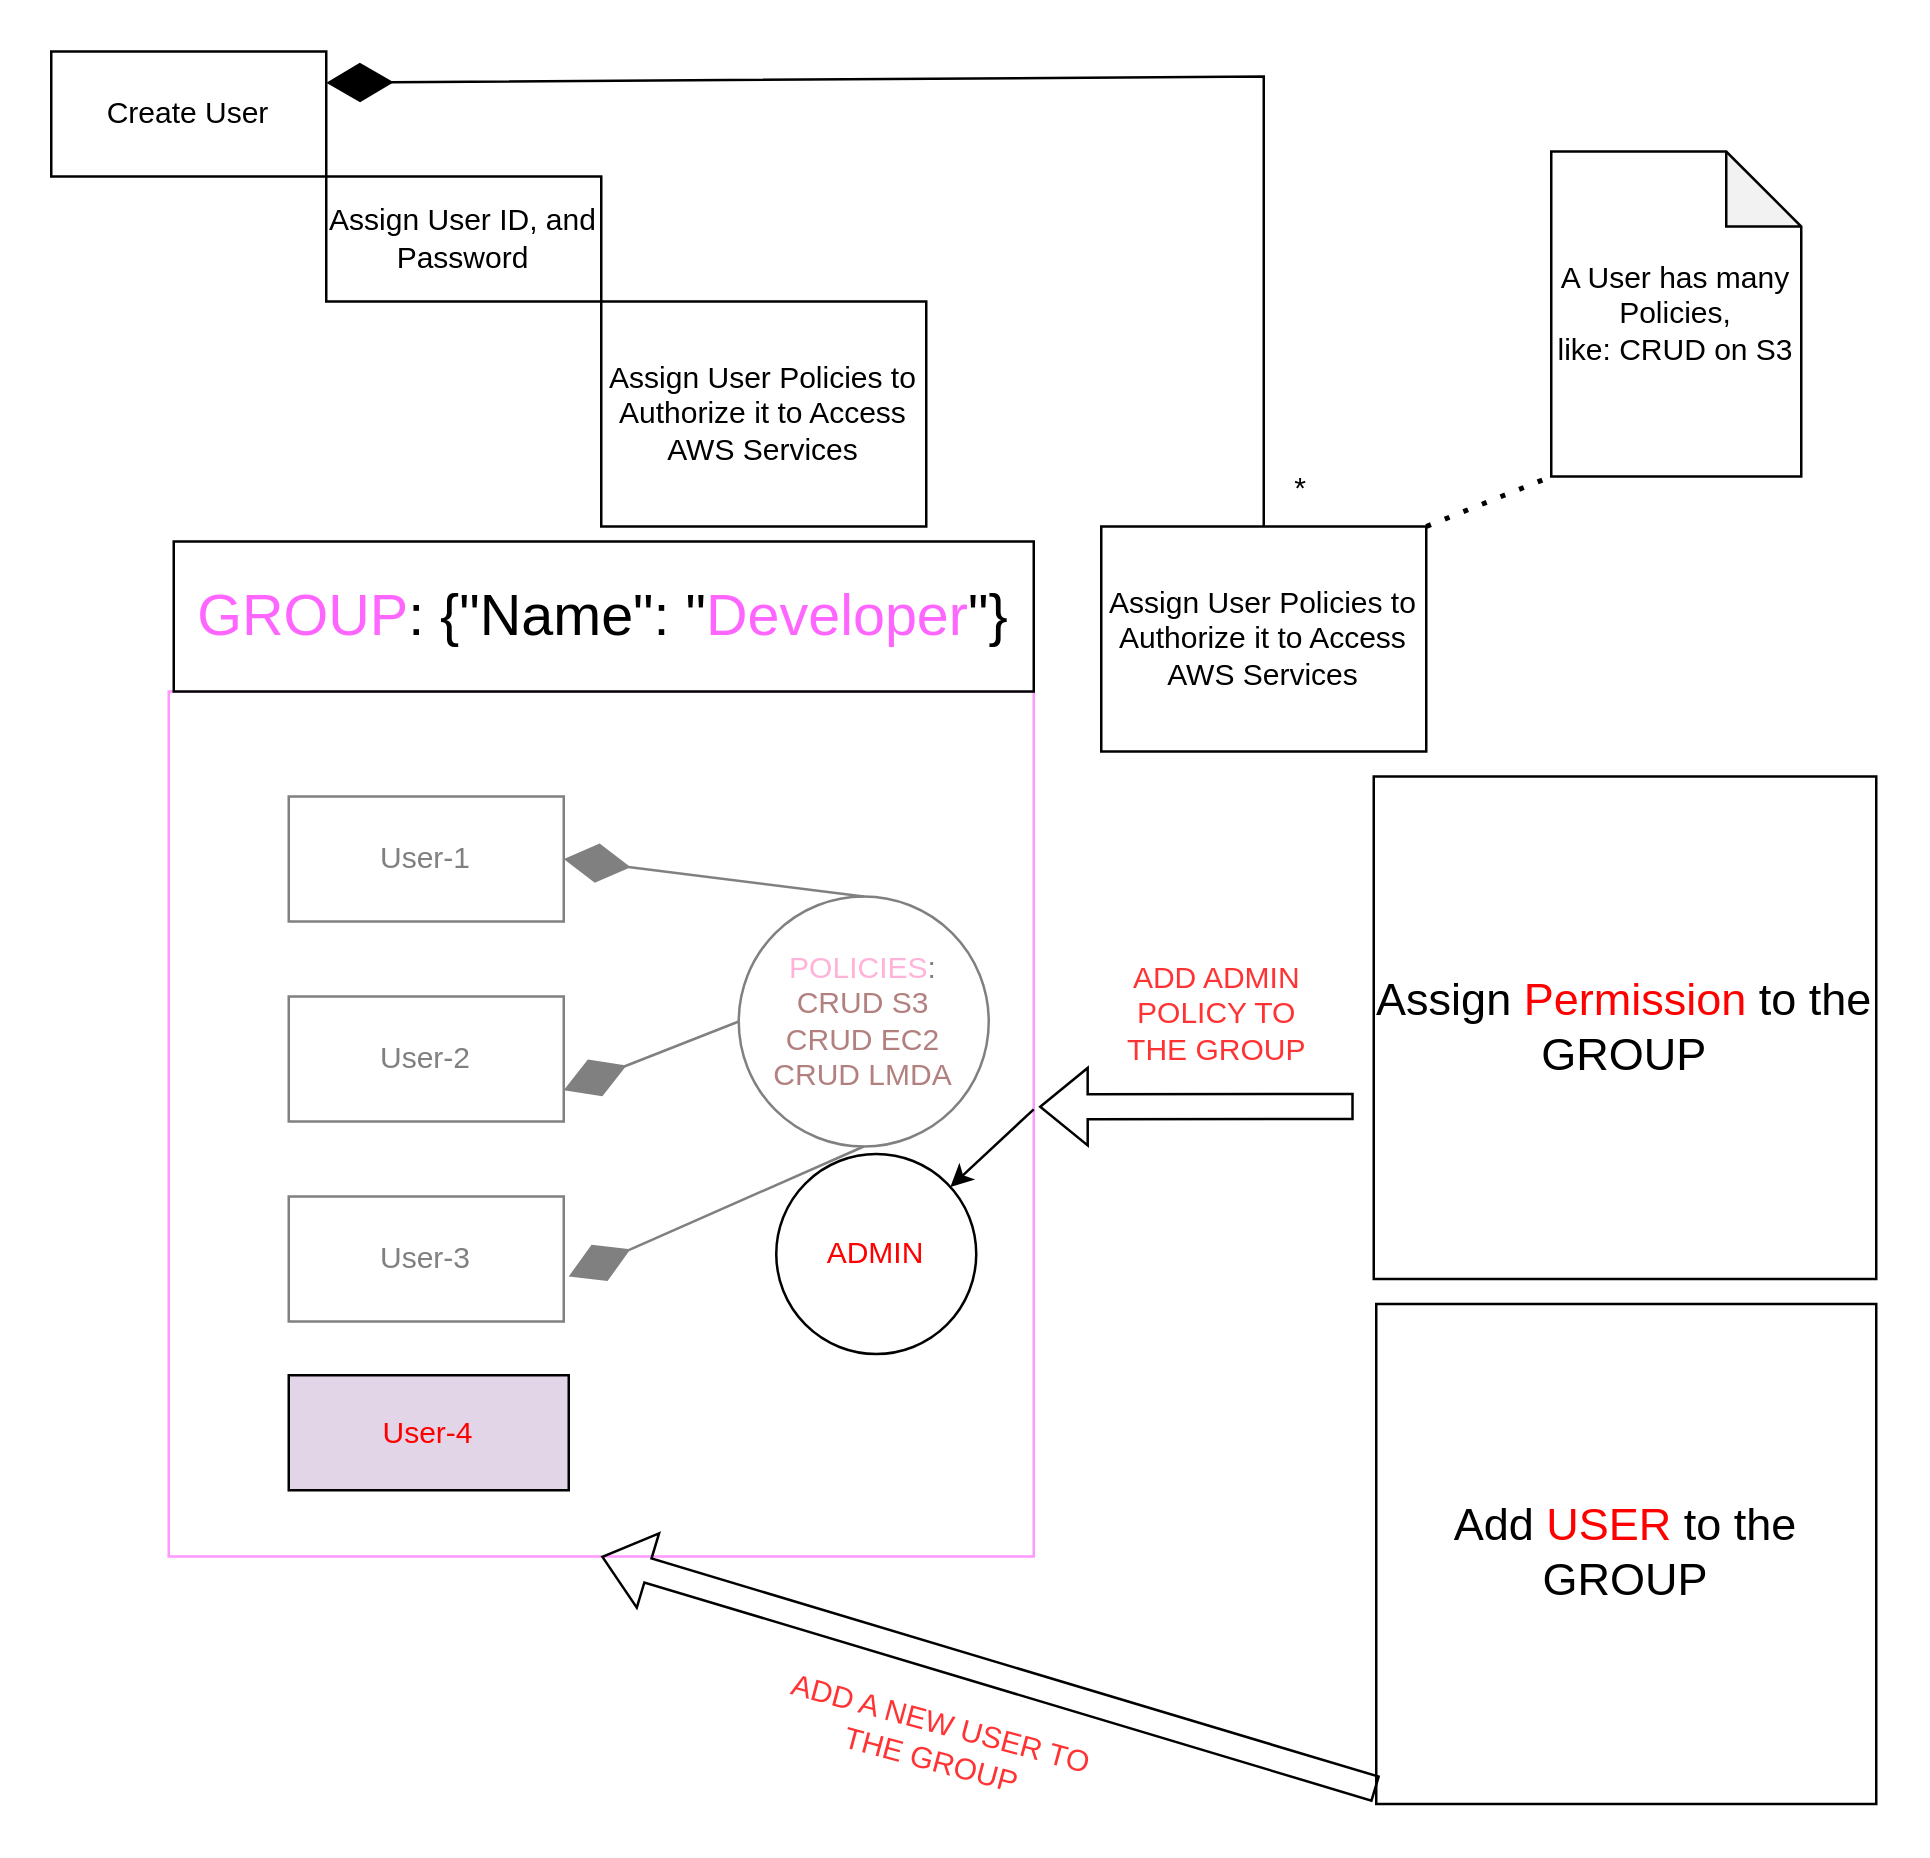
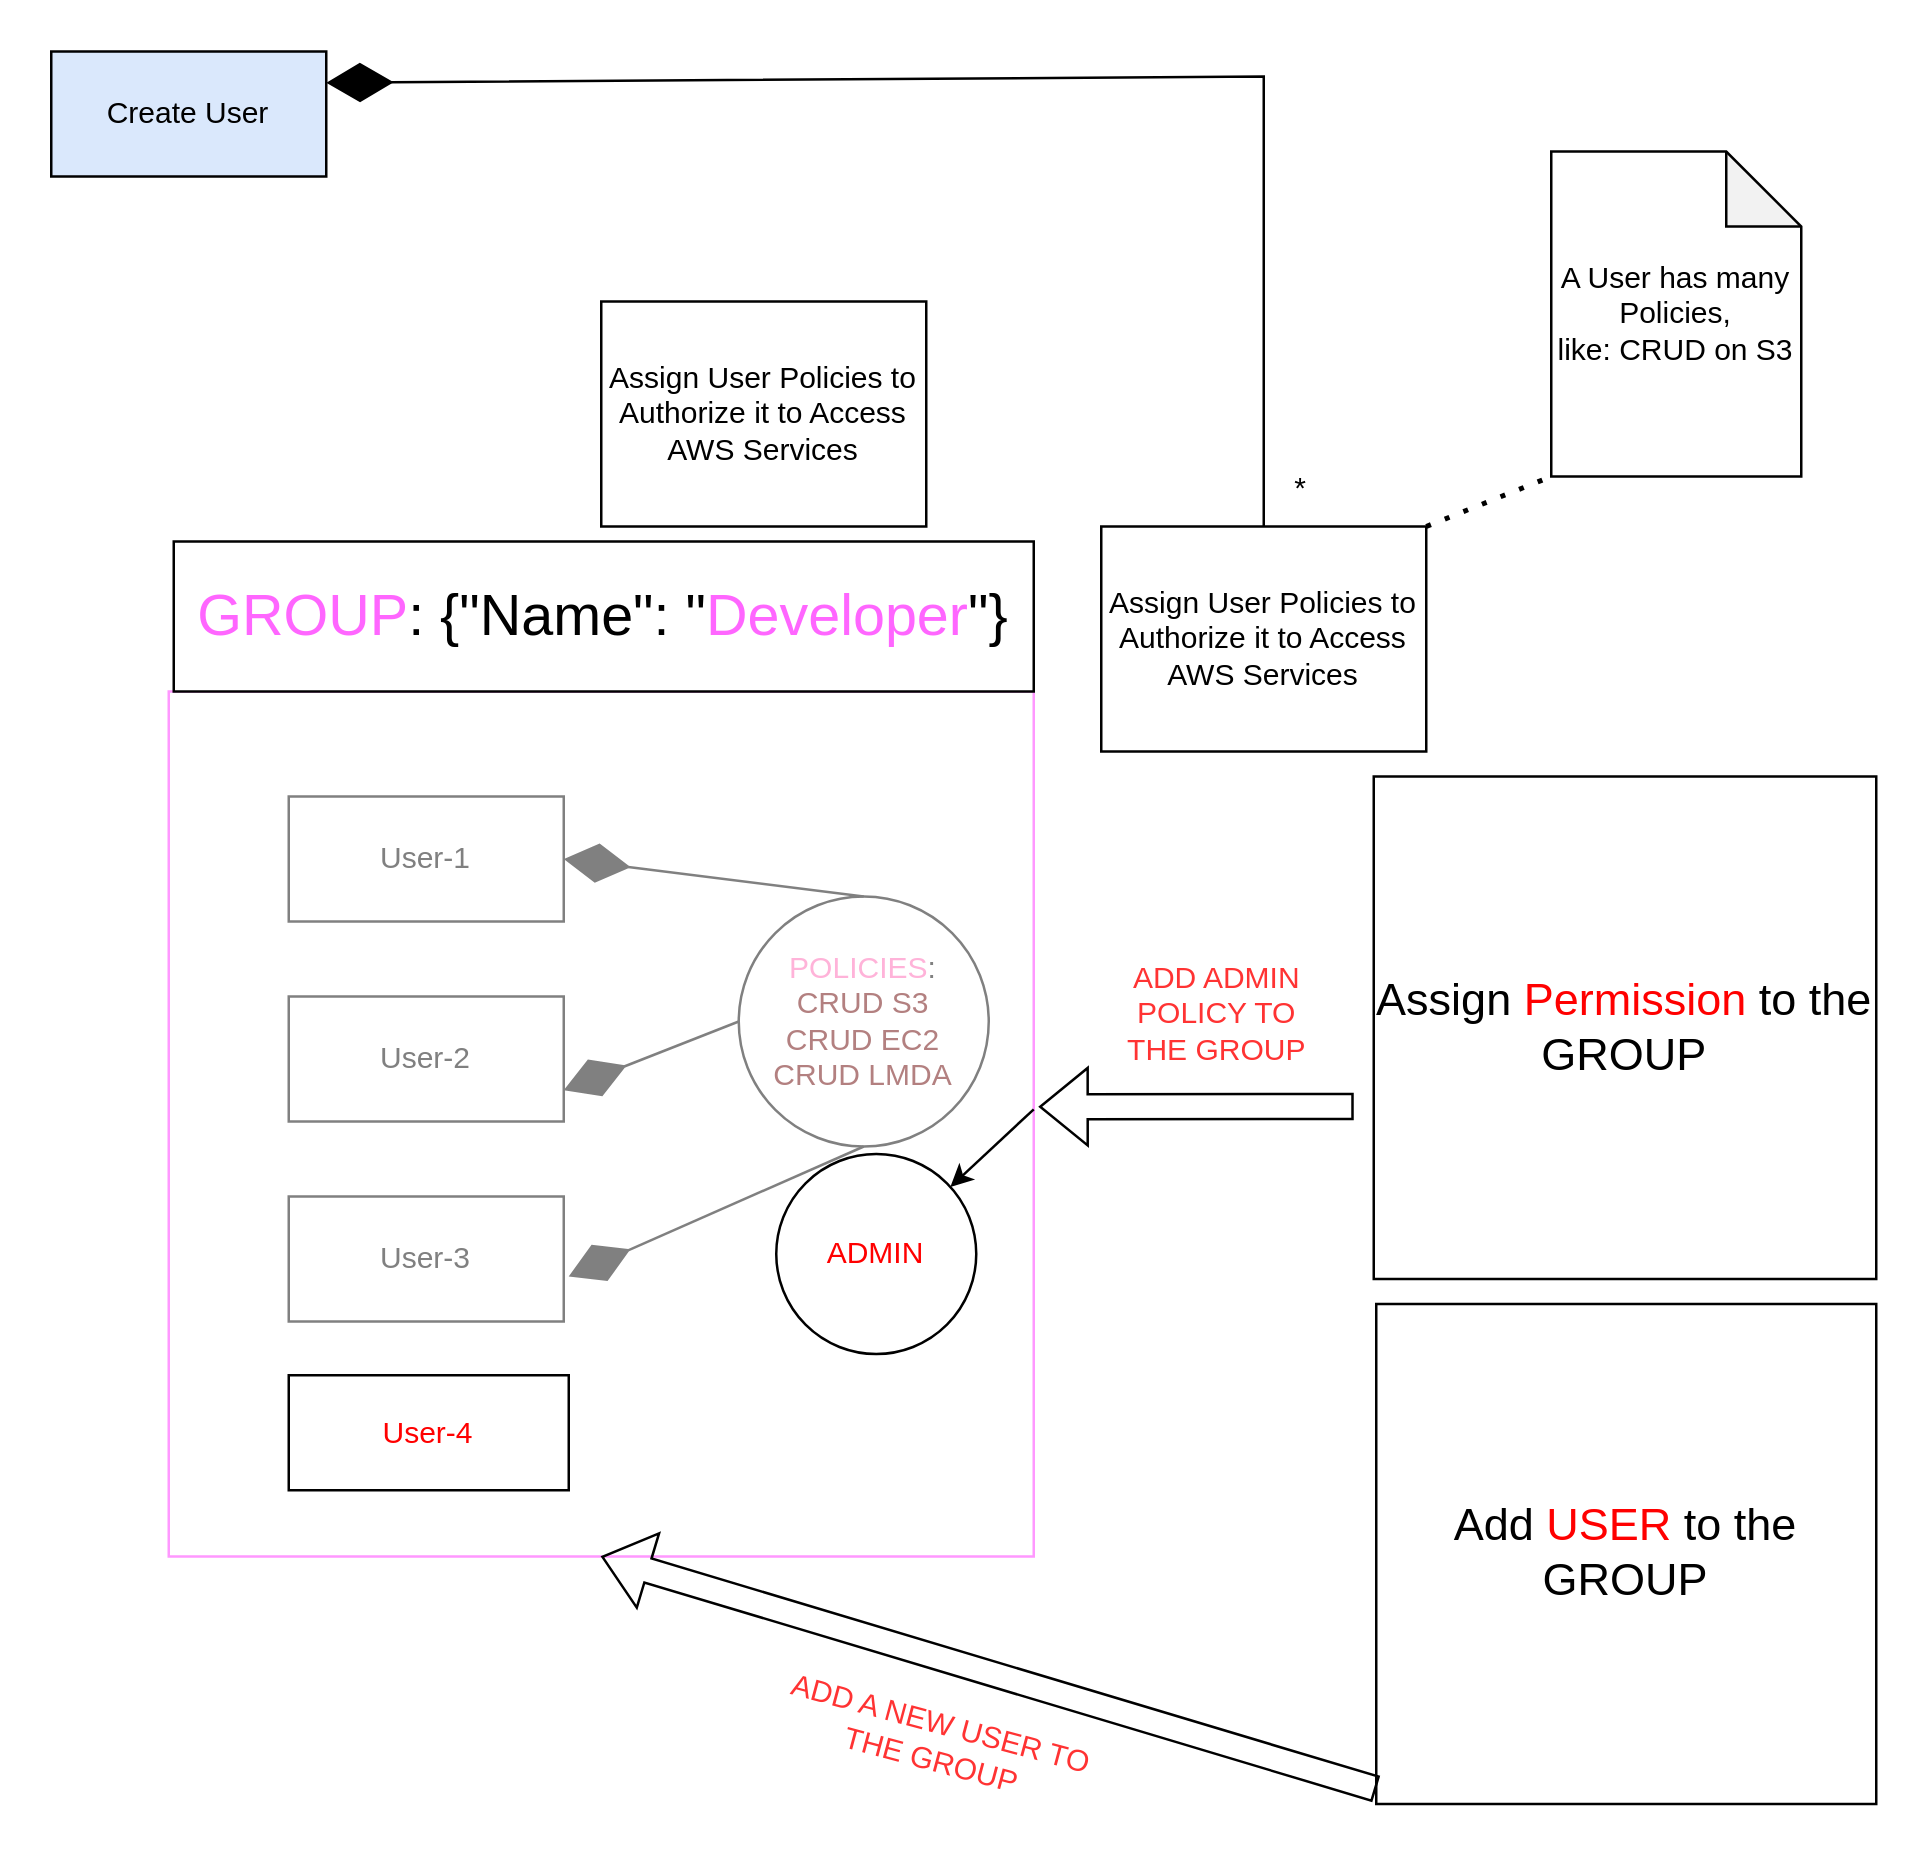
(189, 114) -> (189, 114)
(464, 239) -> none
(429, 1433) -> (429, 1433)
